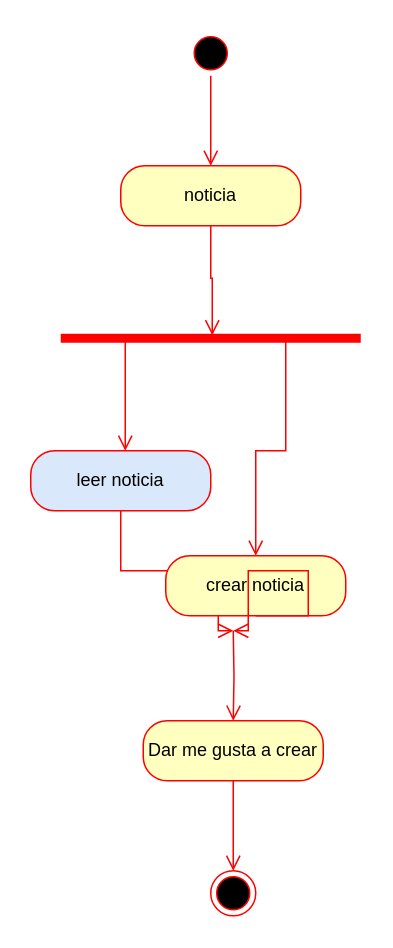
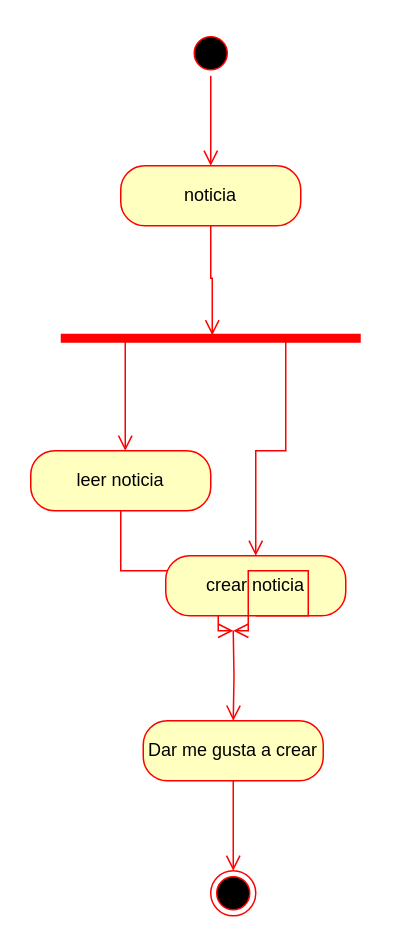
(121, 481) -> (121, 481)
